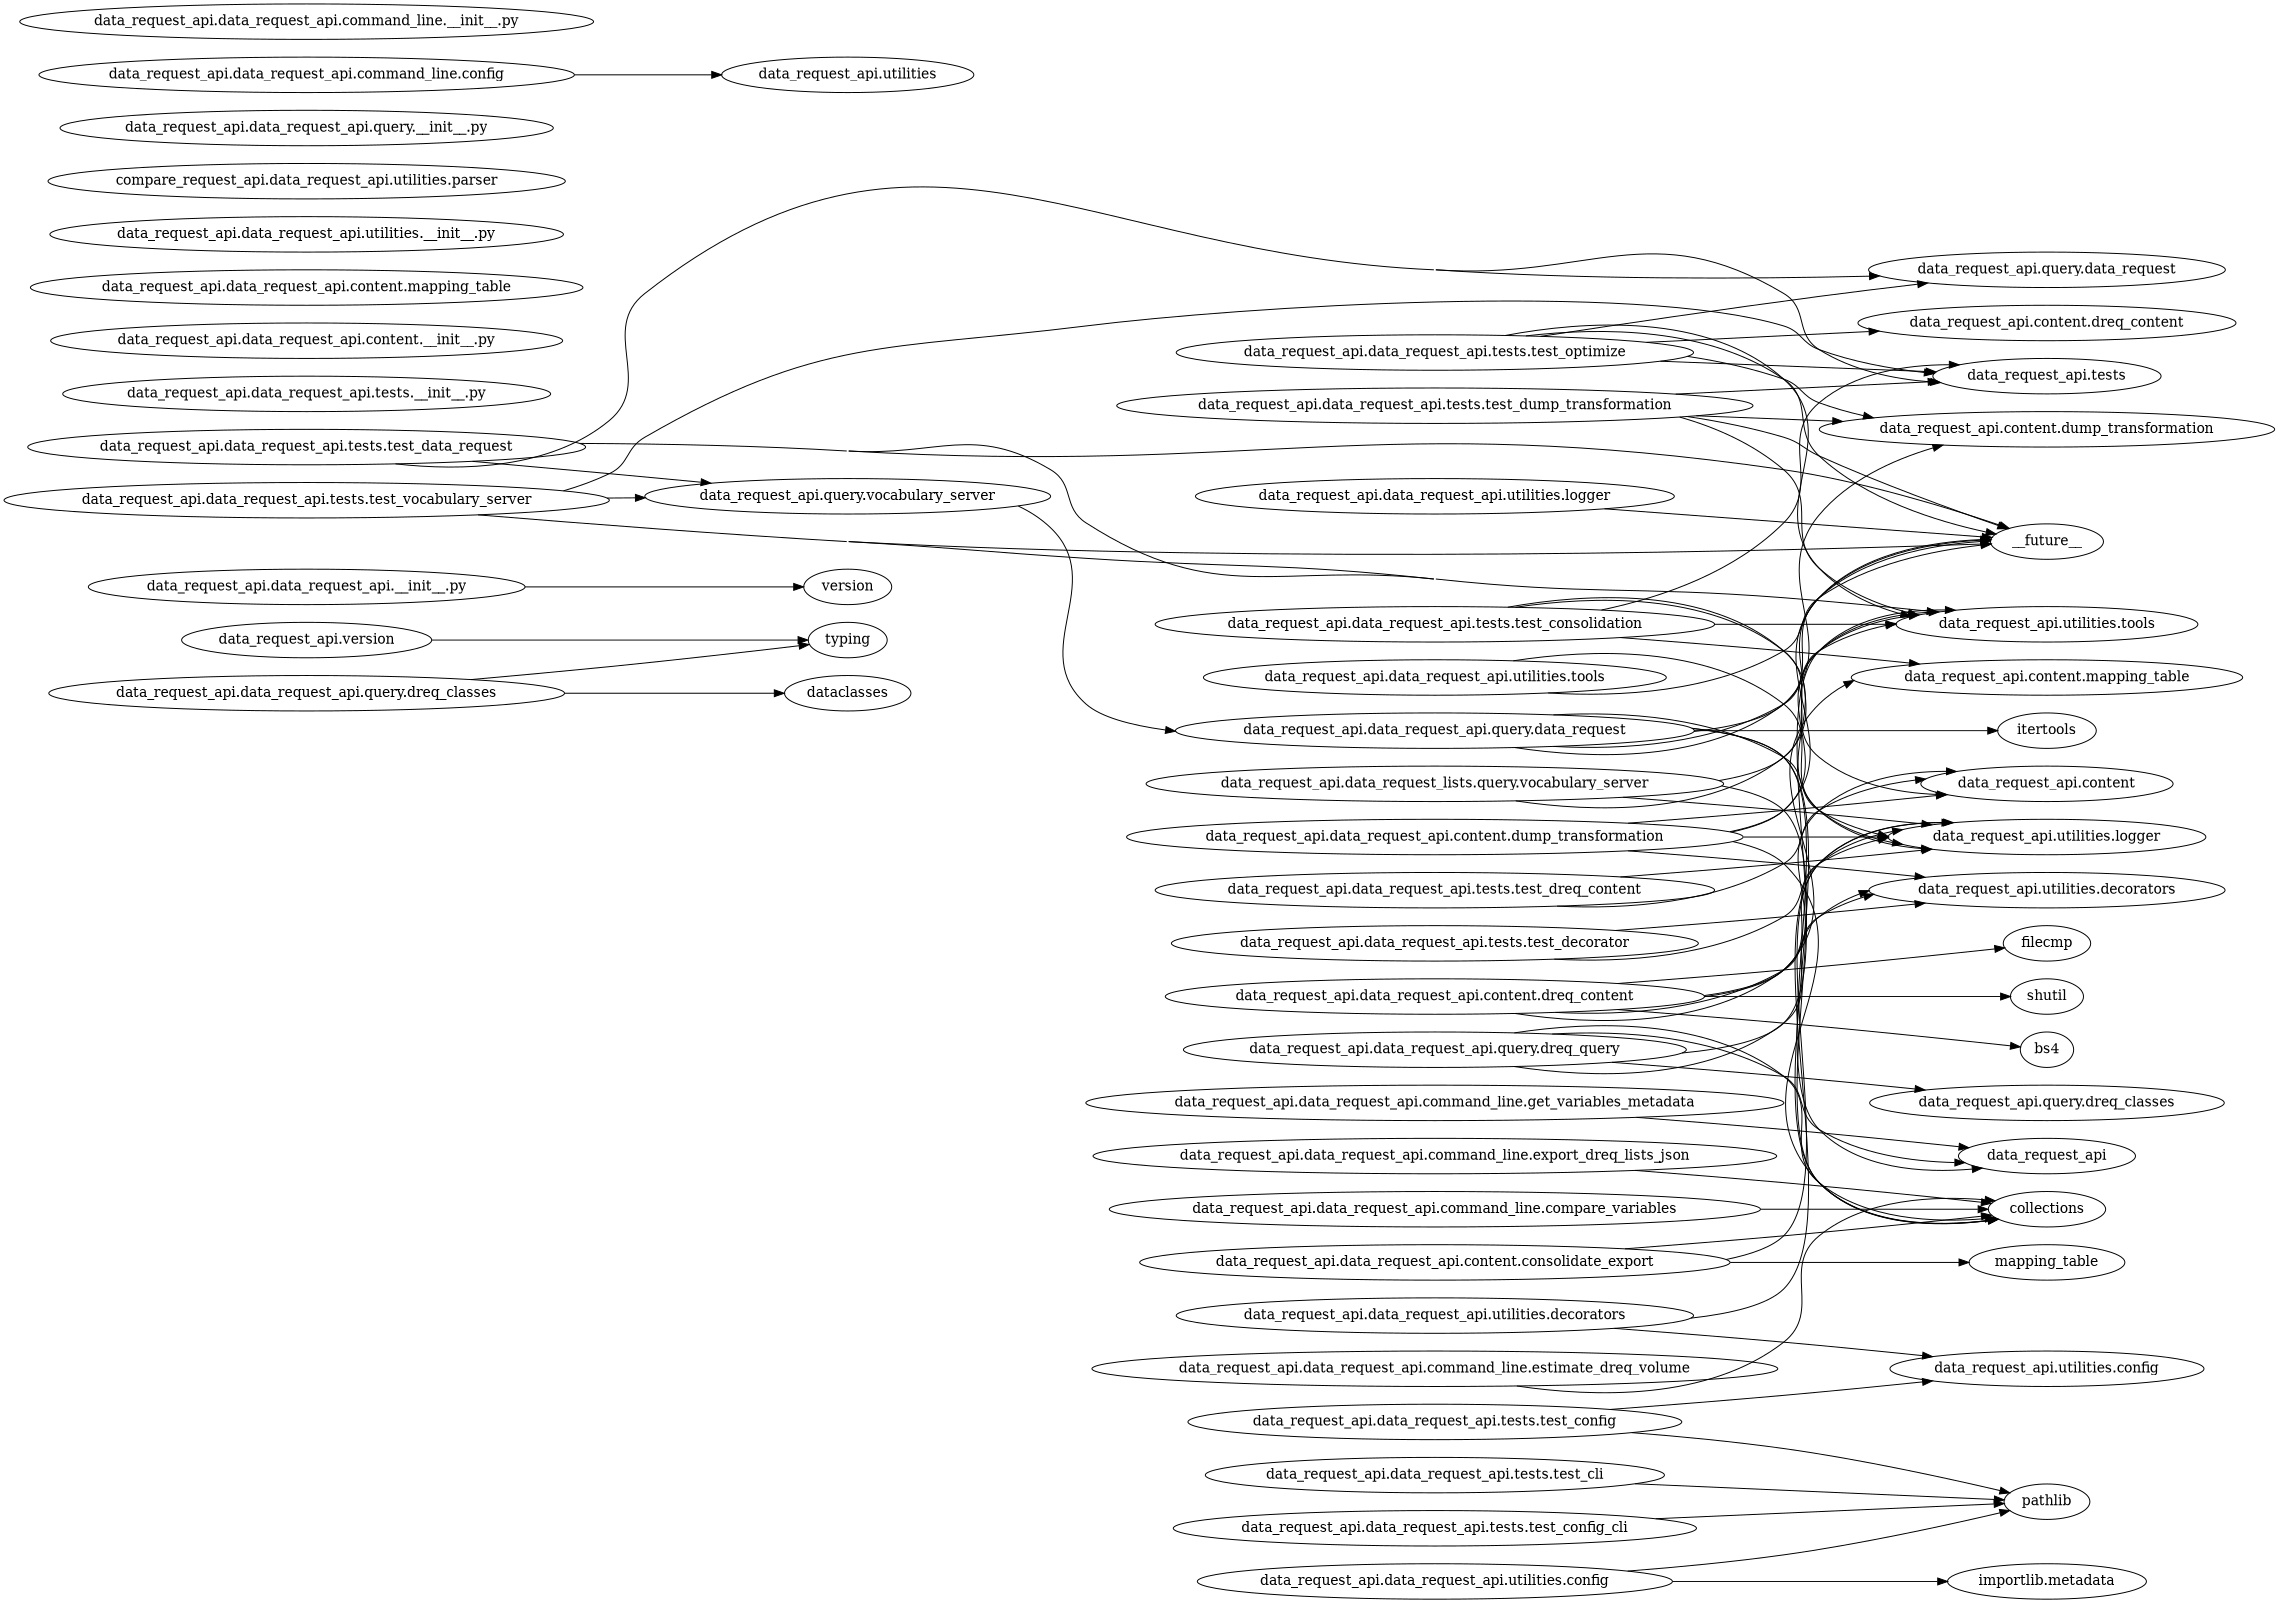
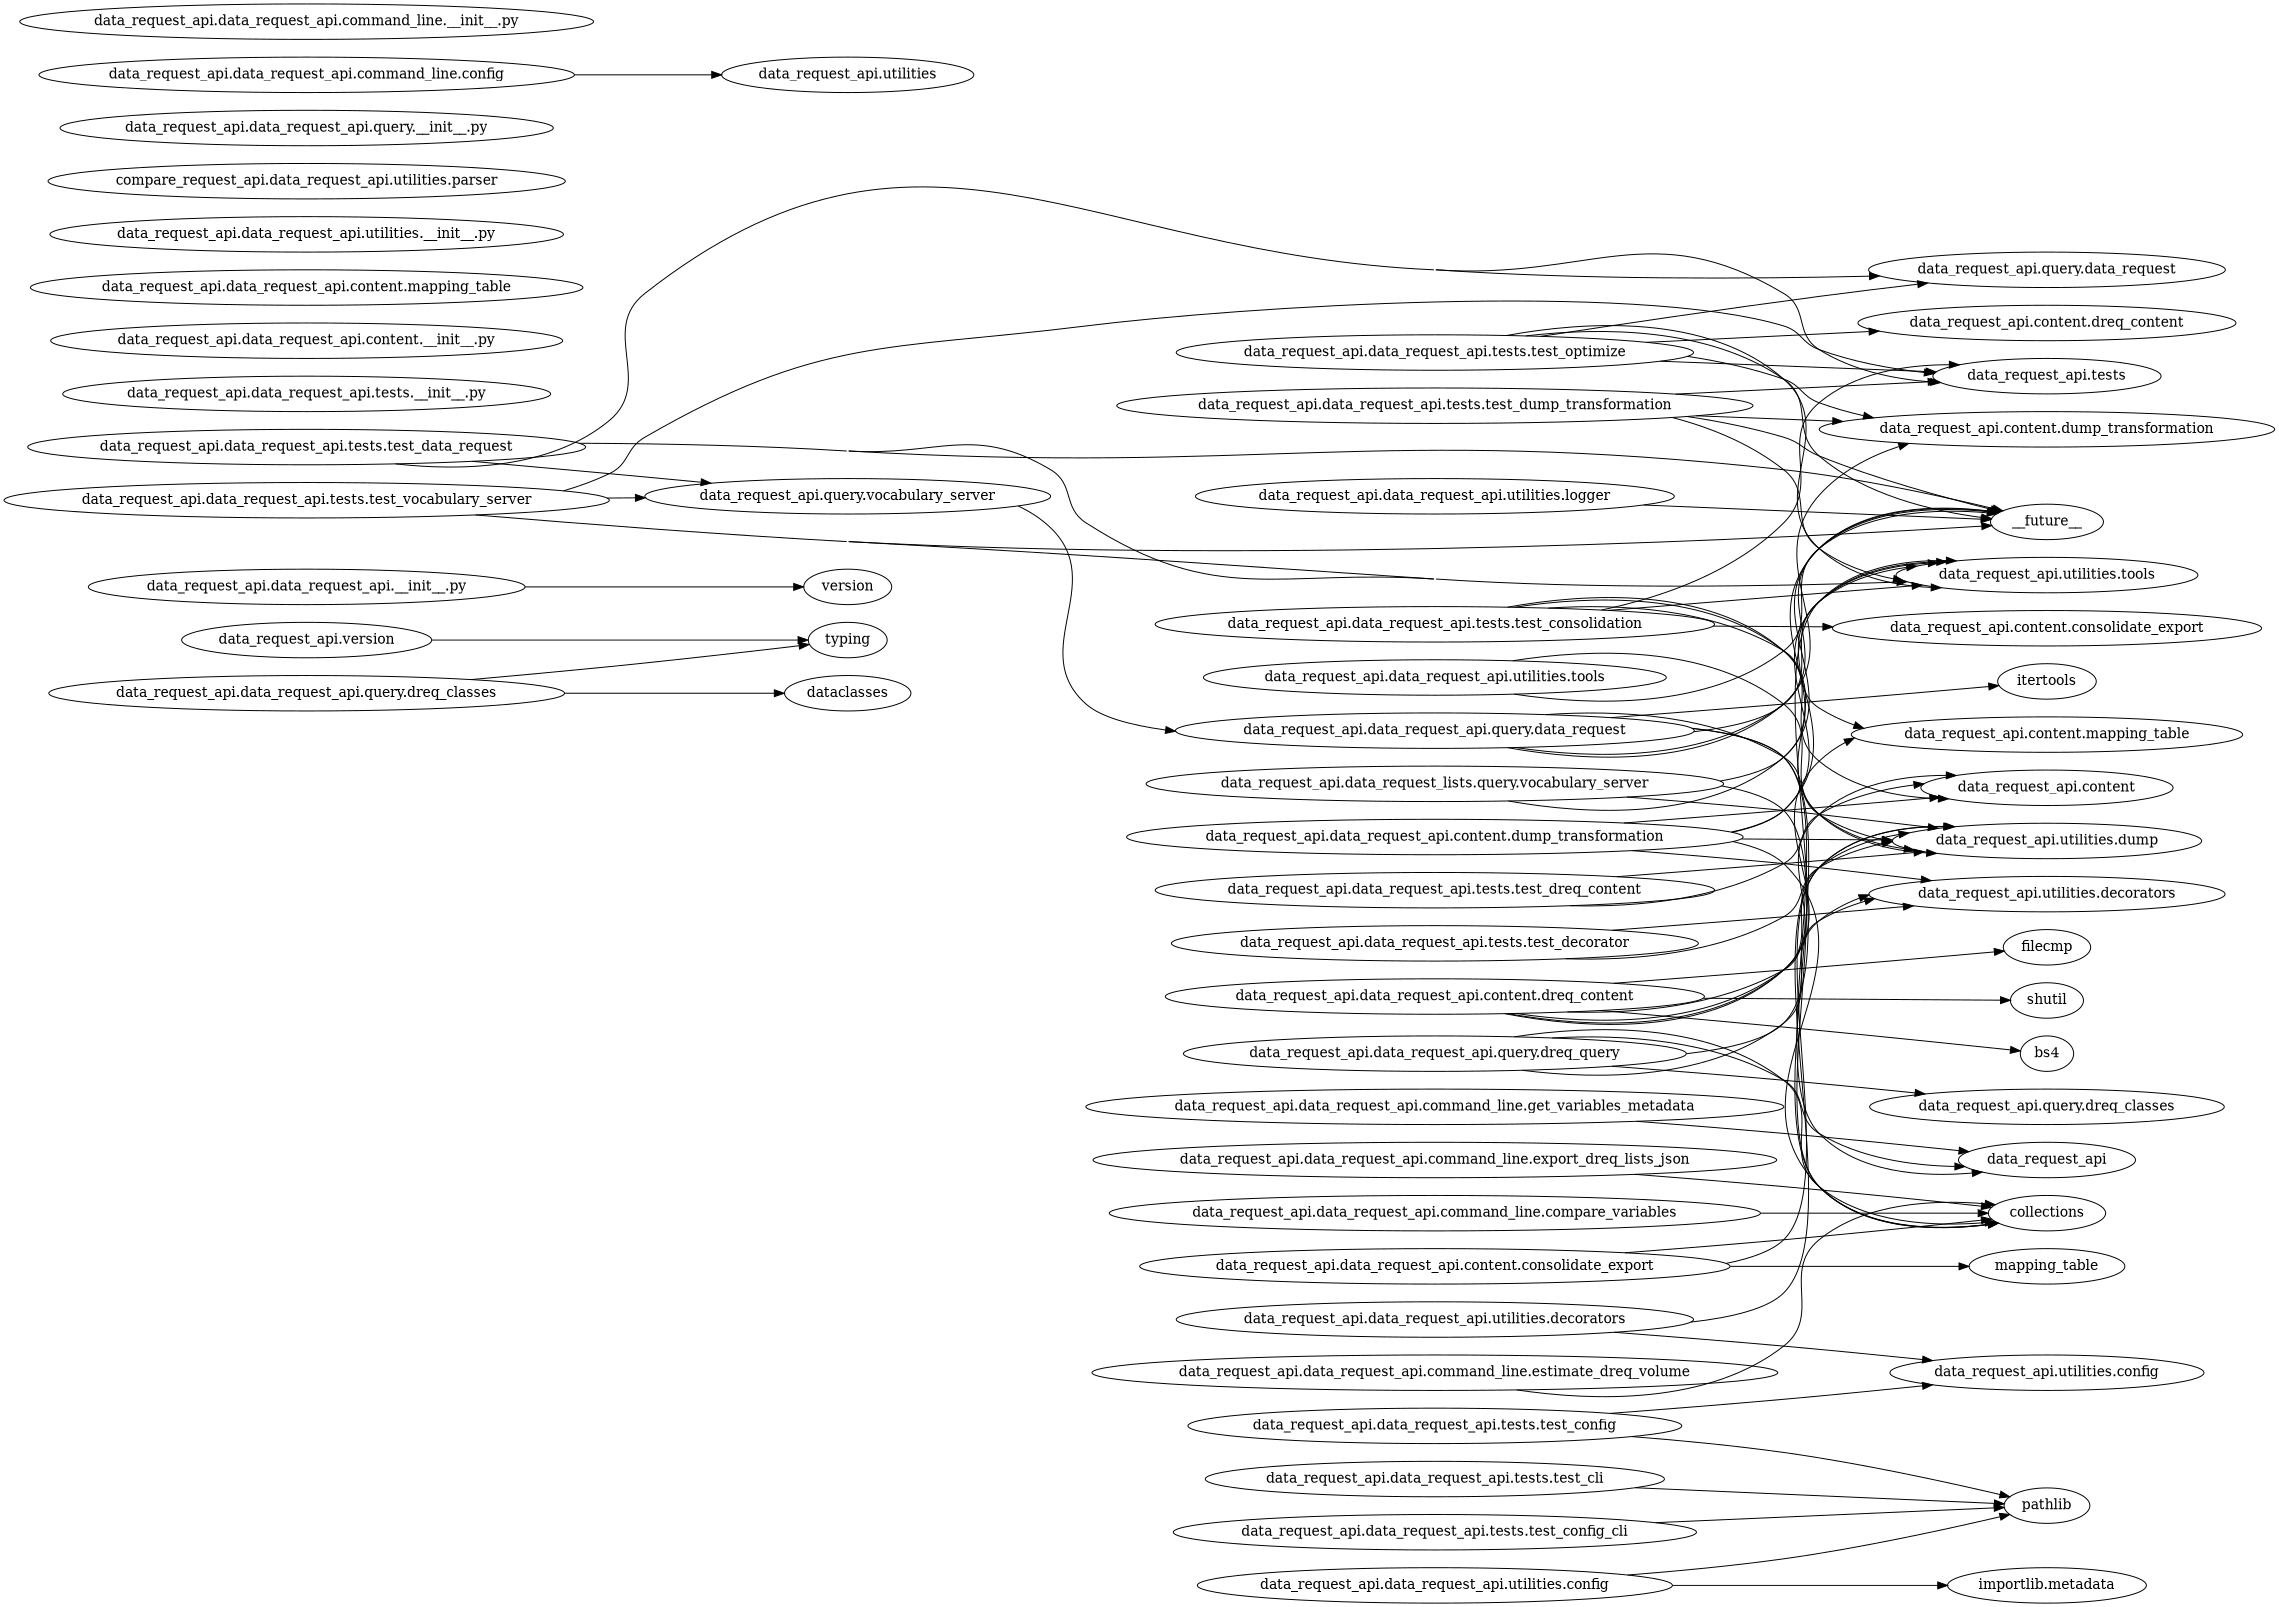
none -> (2047, 628)
(2047, 837) -> (2047, 841)
